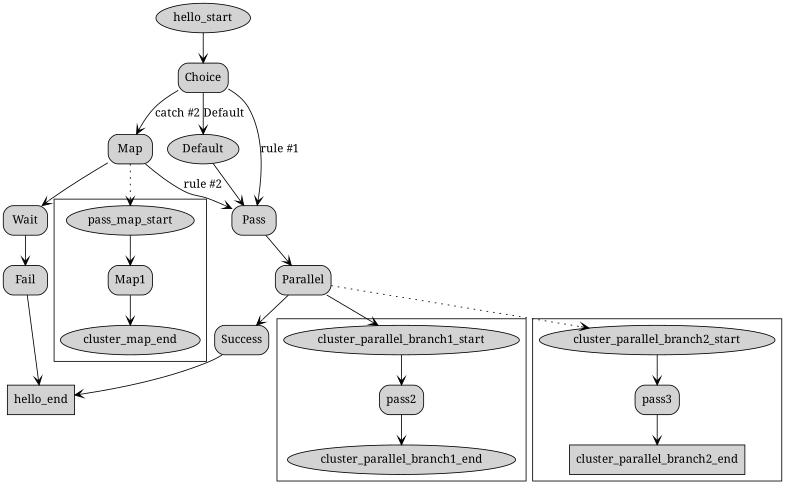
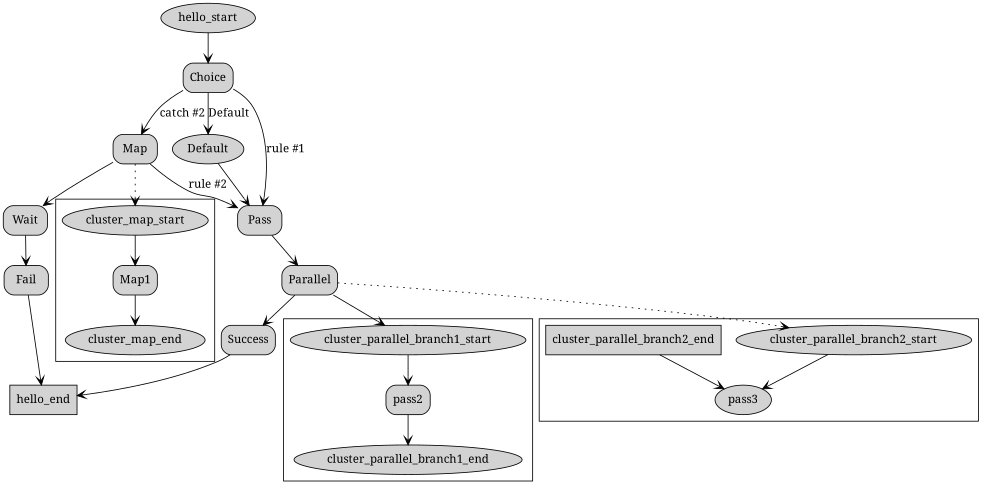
(130, 220) -> (135, 220)
(657, 400) -> (743, 400)
(657, 426) -> (688, 370)
